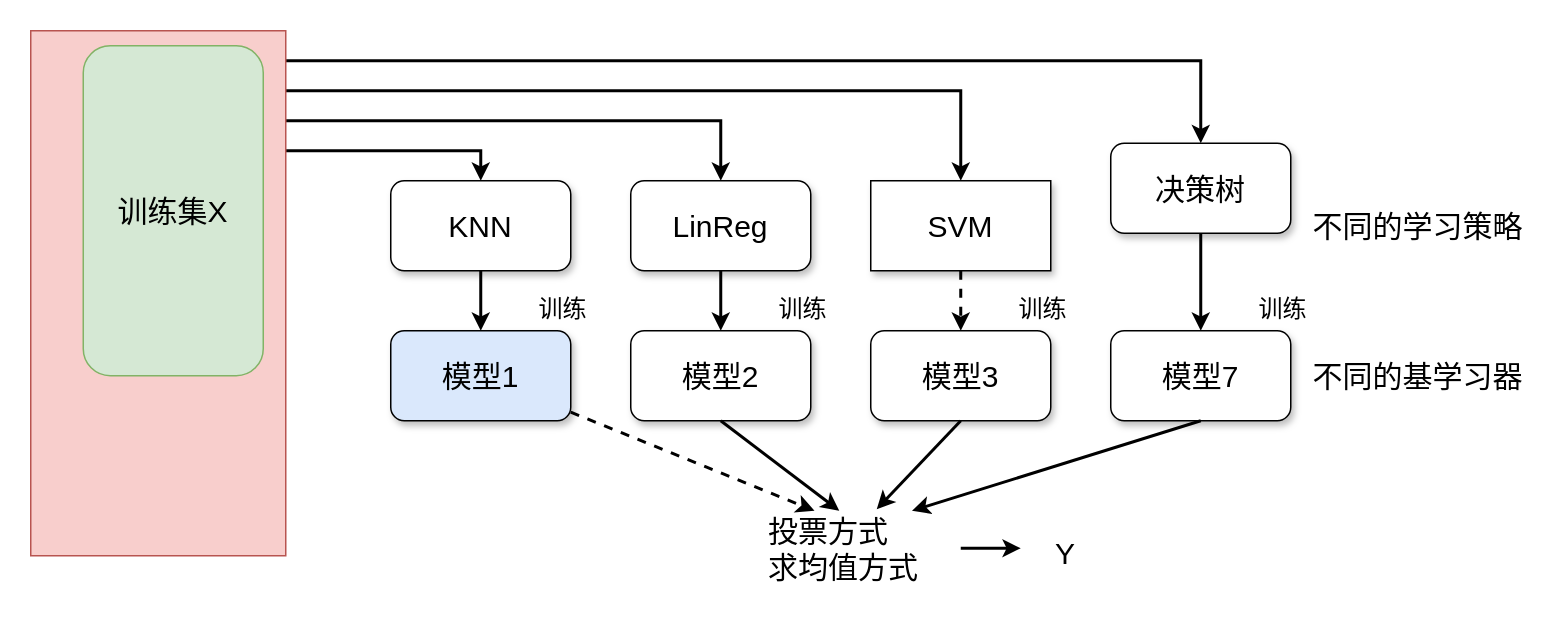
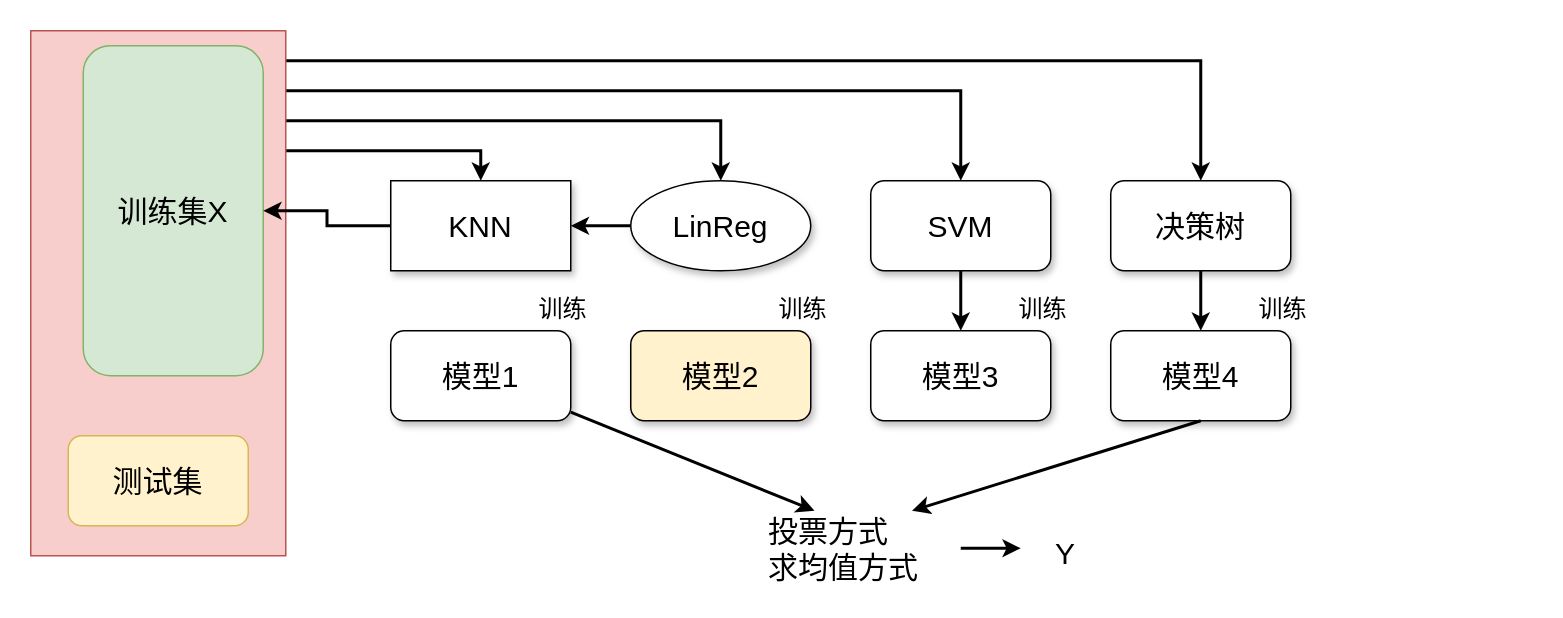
(1201, 188) -> (1201, 226)
(481, 226) -> (481, 226)
(721, 226) -> (721, 226)
(961, 226) -> (961, 226)
(1418, 226) -> none
(481, 294) -> (327, 225)
(721, 294) -> (607, 226)
(961, 298) -> (961, 298)
(481, 376) -> (481, 376)
(721, 376) -> (721, 376)
(1201, 376) -> (1201, 376)
(1418, 376) -> none
(689, 460) -> (689, 460)
(923, 460) -> none
(775, 462) -> none
none -> (158, 481)
